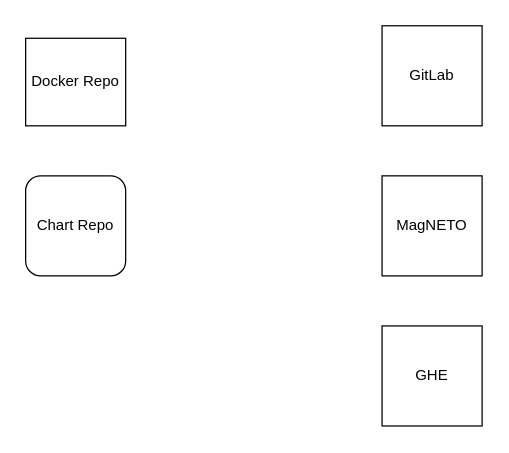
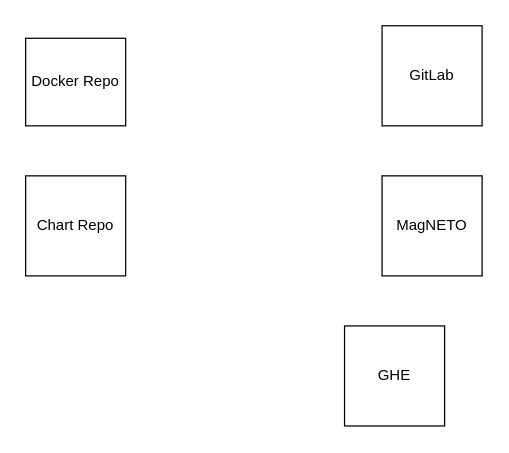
(76, 226) -> (76, 226)
(432, 376) -> (394, 376)
